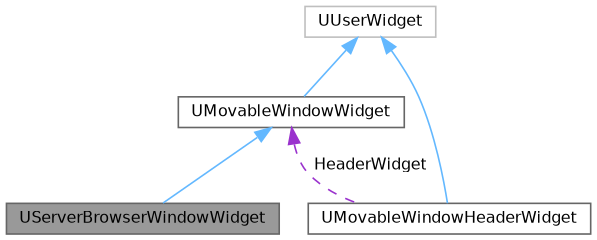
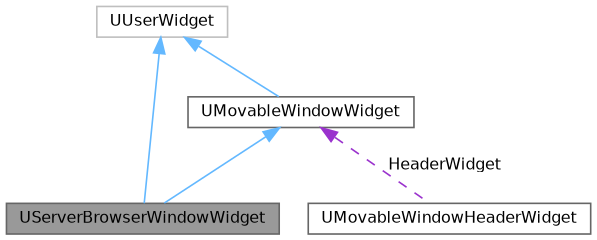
(429, 123) -> (152, 129)
